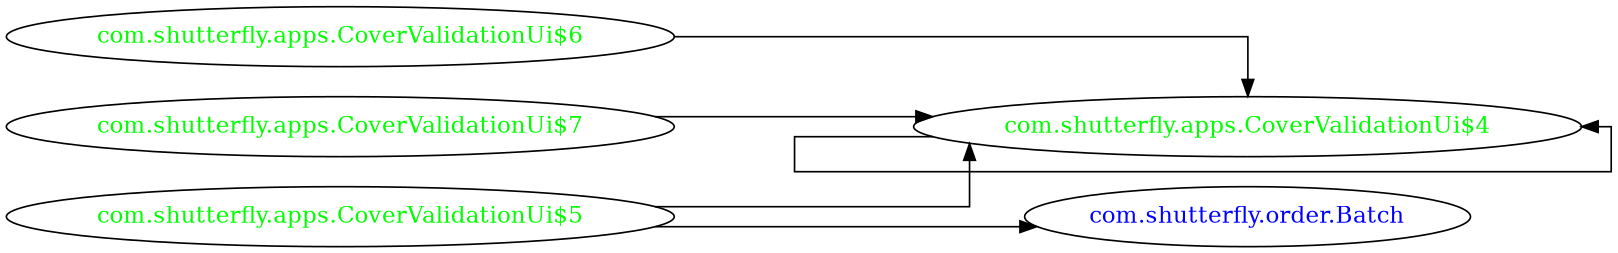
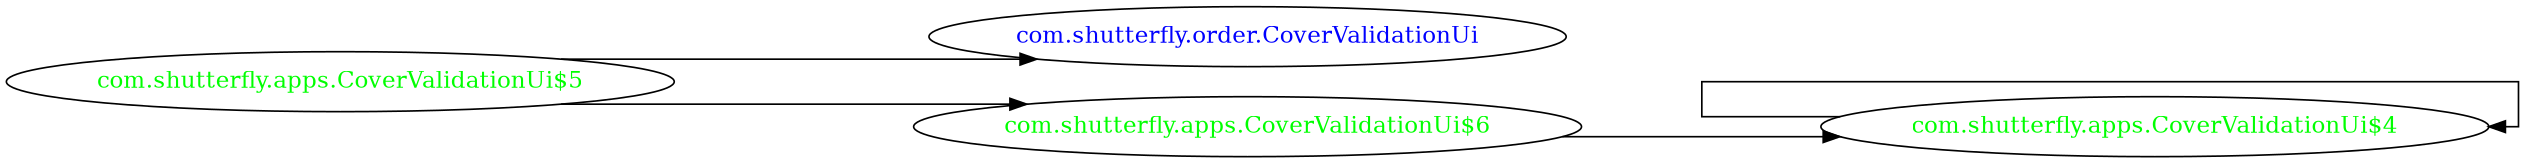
(340, 127) -> none
(835, 207) -> (786, 104)
(1248, 217) -> (1248, 37)
